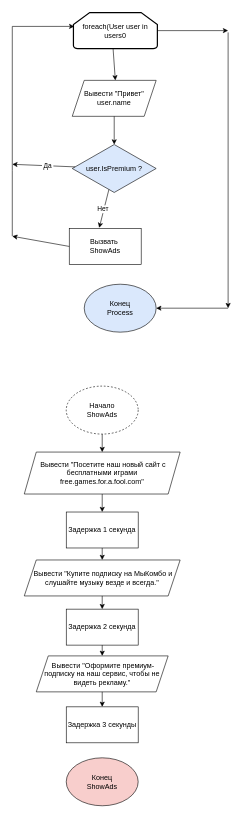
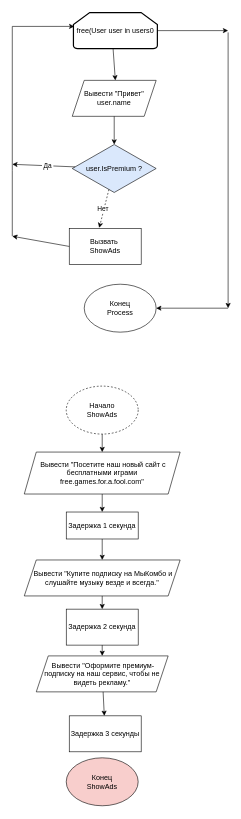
(116, 30) -> (116, 30)
(105, 204) -> (105, 204)
(120, 308) -> (120, 308)
(102, 530) -> (102, 526)
(102, 725) -> (105, 734)
